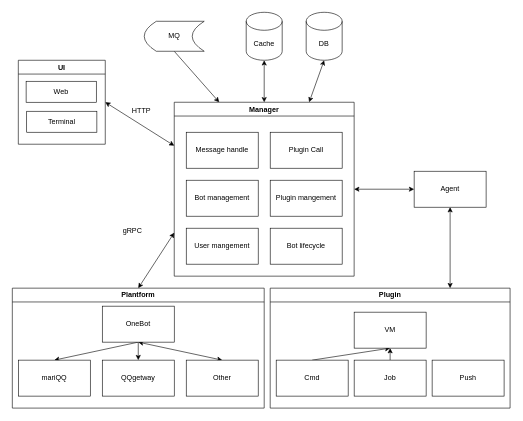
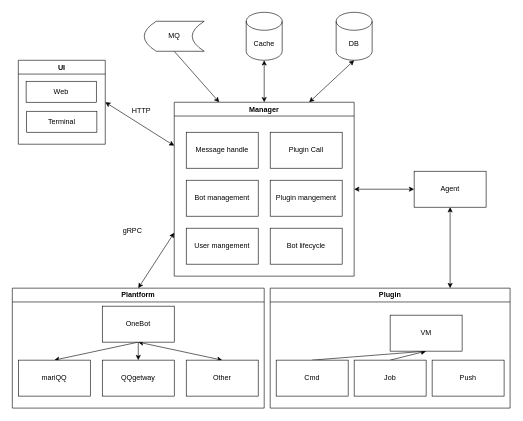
(324, 36) -> (354, 36)
(390, 330) -> (426, 333)
